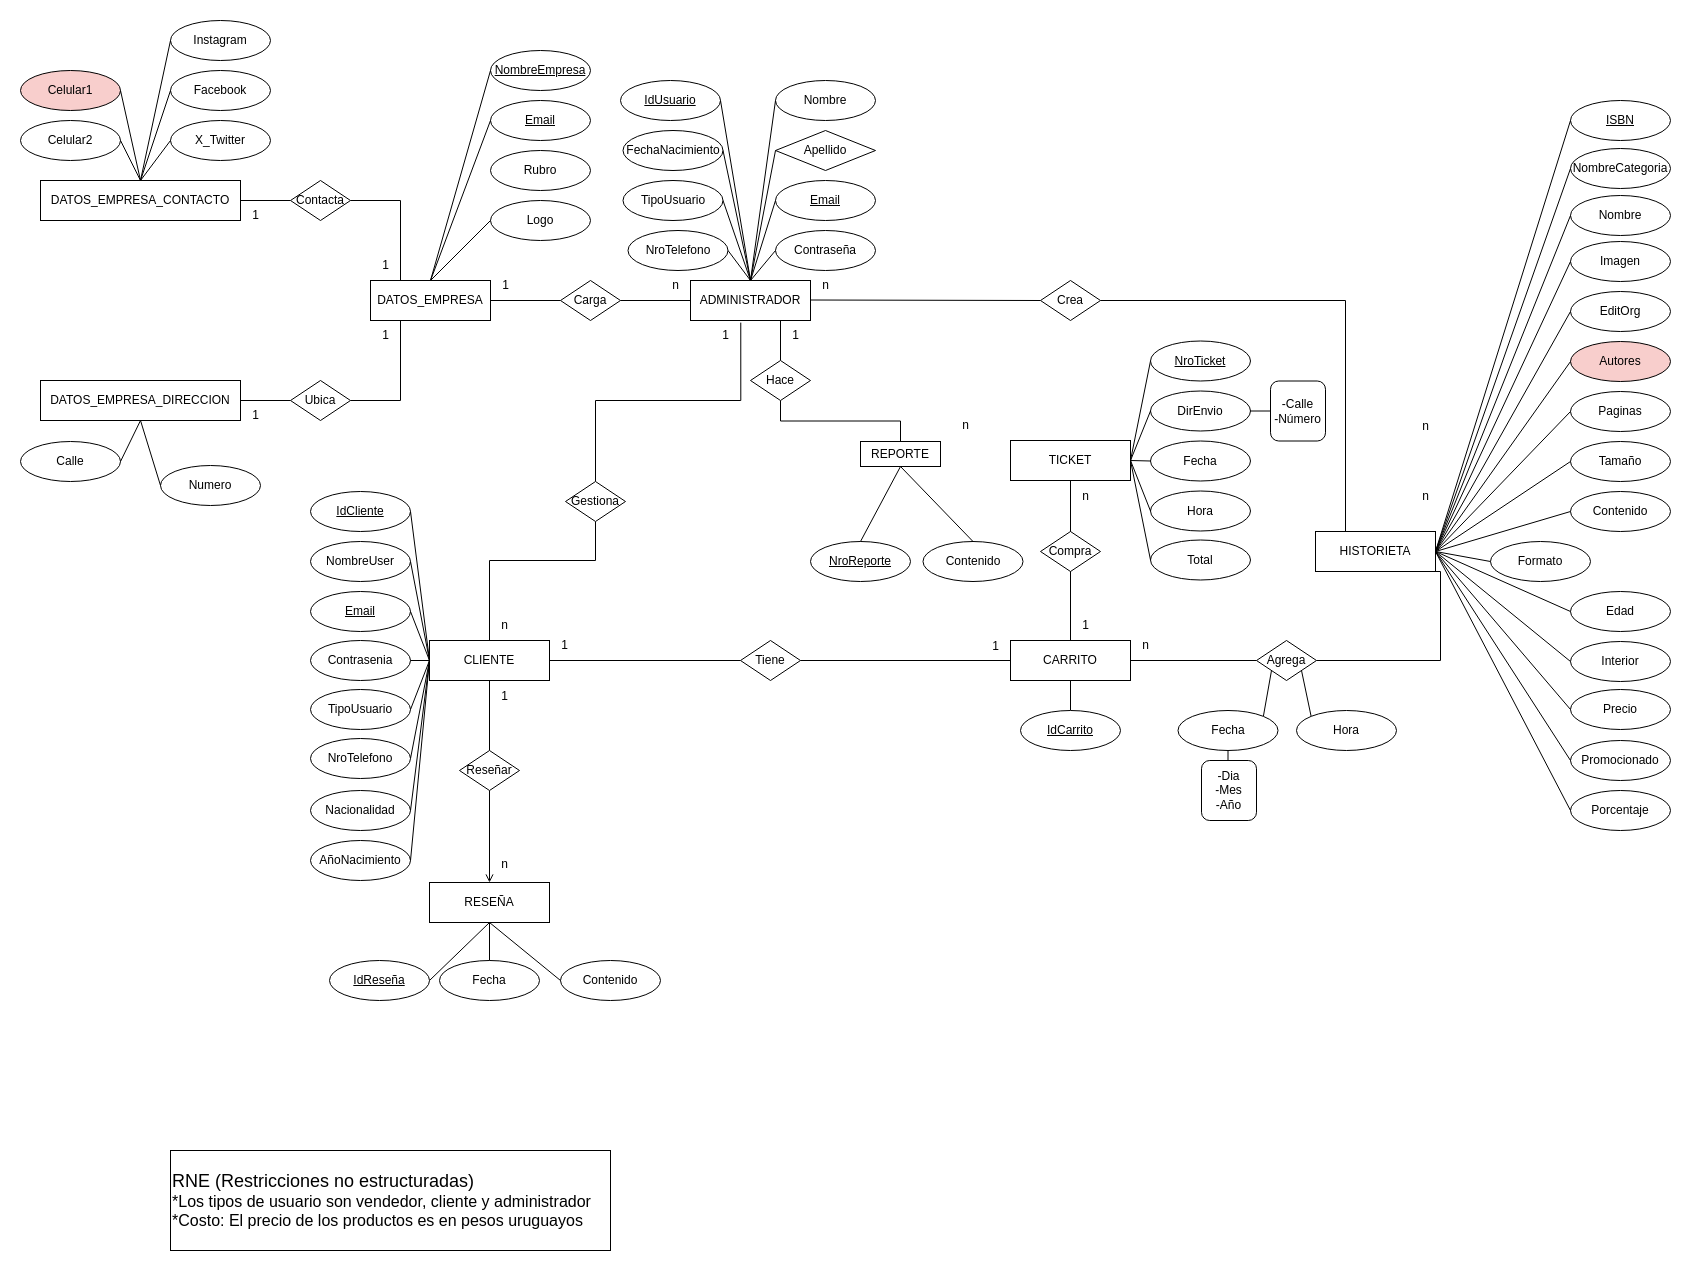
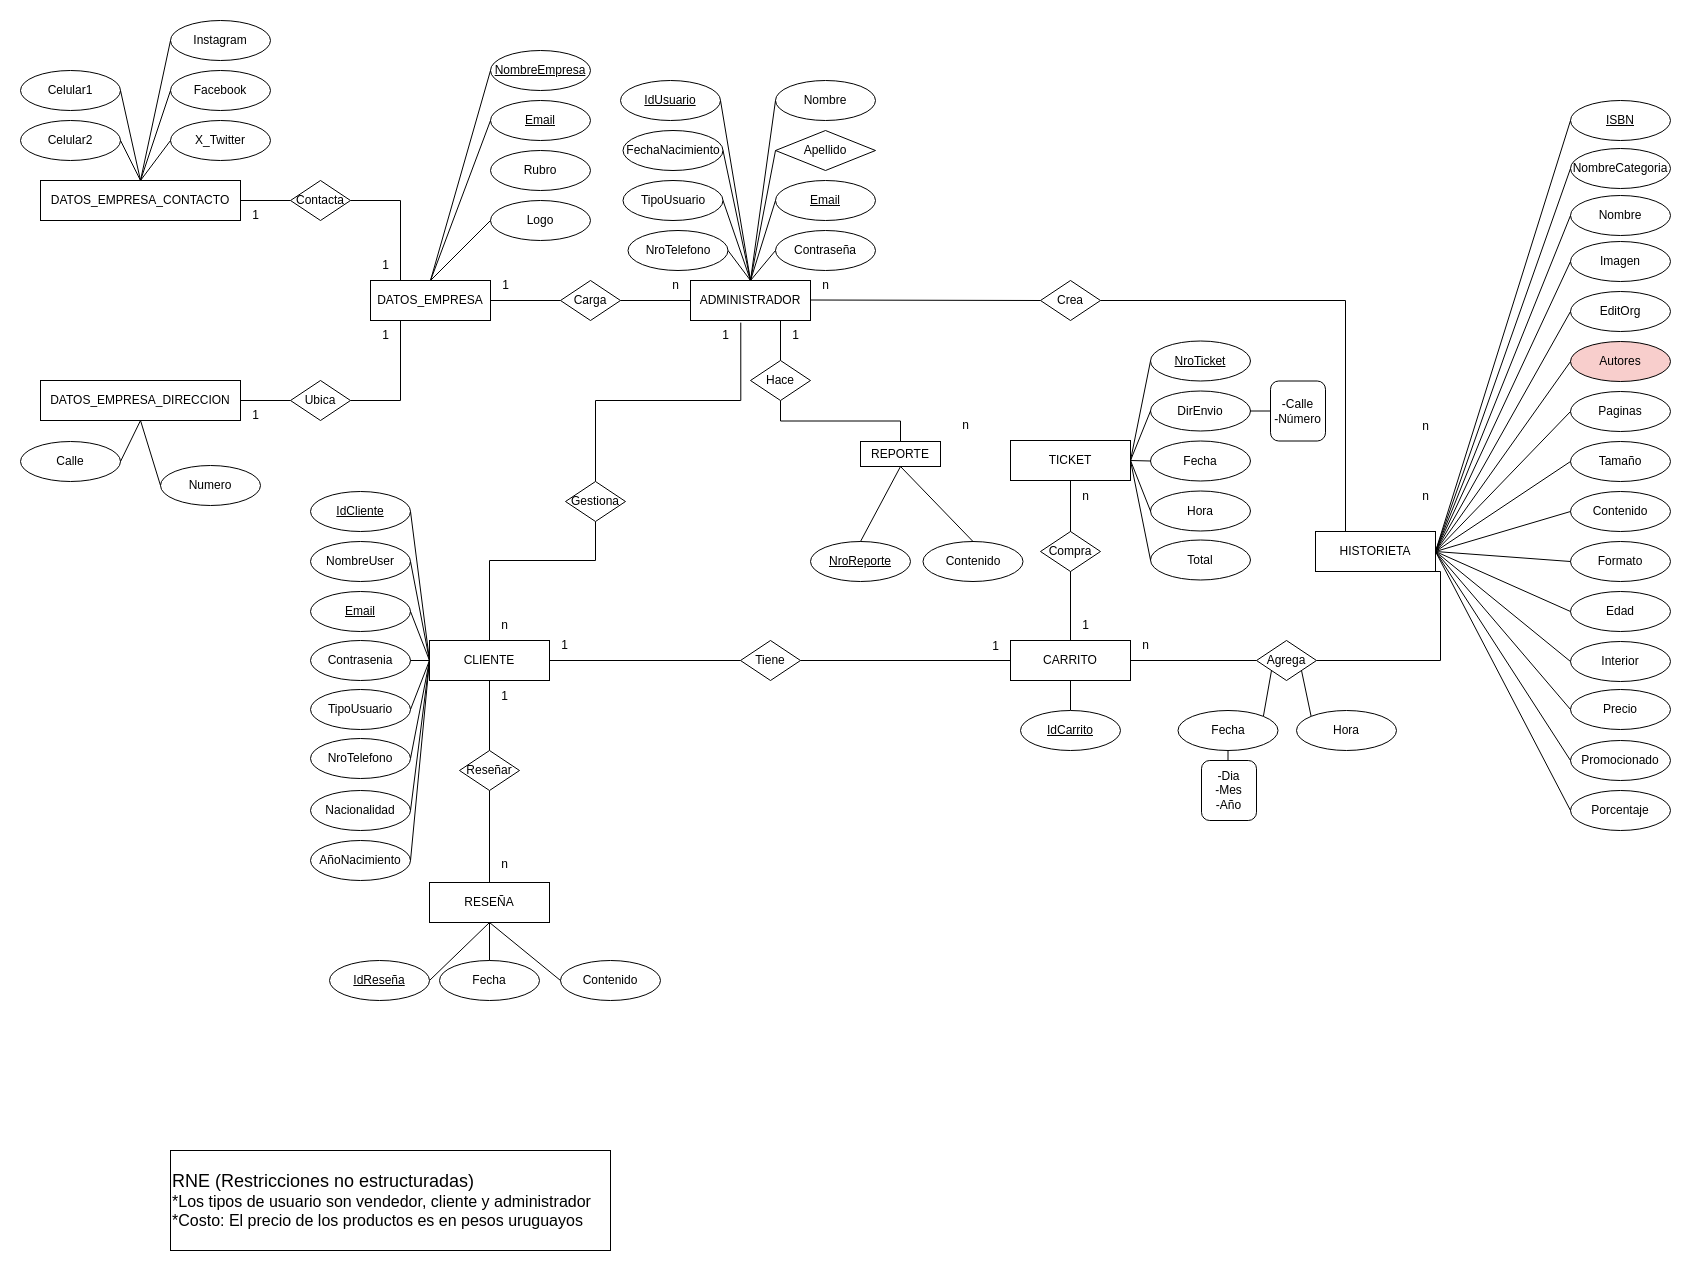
(71, 91) -> (71, 91)
(1541, 562) -> (1621, 562)
(490, 876) -> (490, 877)
